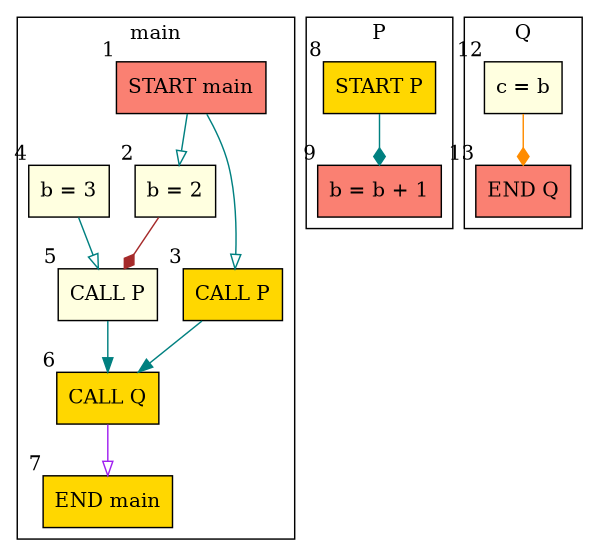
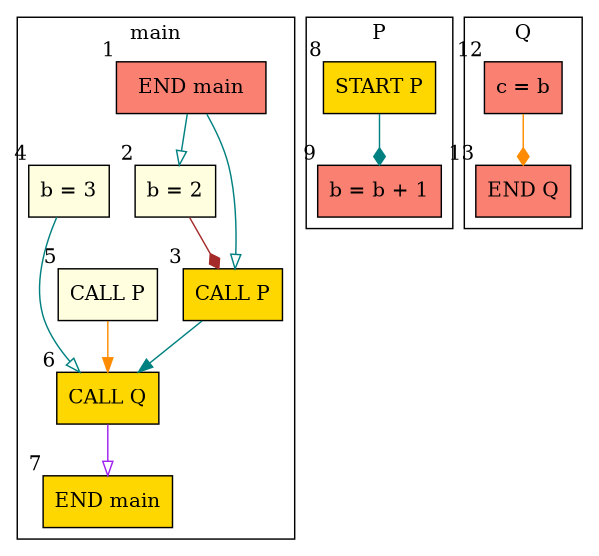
(191, 88) -> (191, 88)
(523, 88) -> (523, 88)
(86, 236) -> (40, 292)
(146, 236) -> (200, 235)
(108, 339) -> (108, 339)
